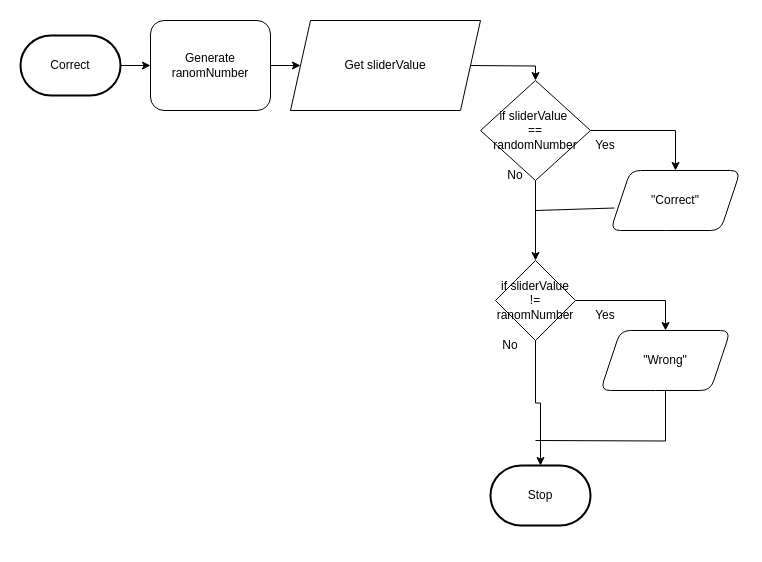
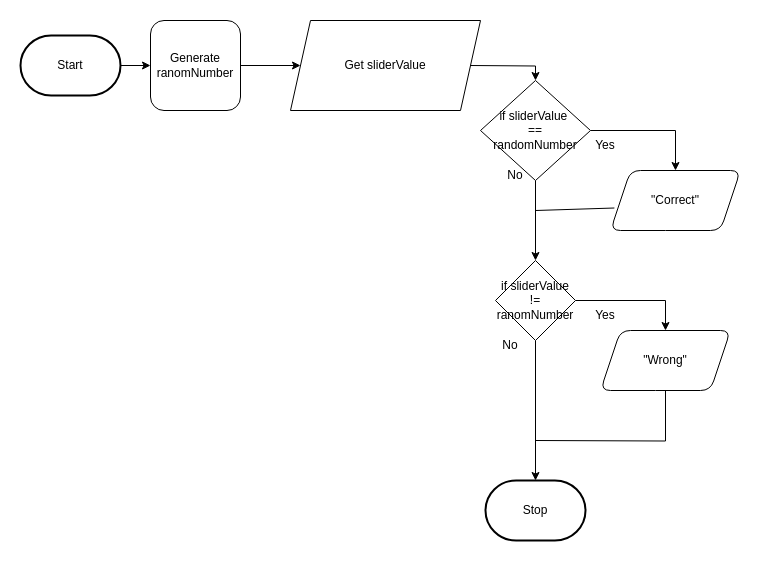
(71, 66) -> (71, 66)
(211, 66) -> (196, 66)
(541, 496) -> (536, 511)
